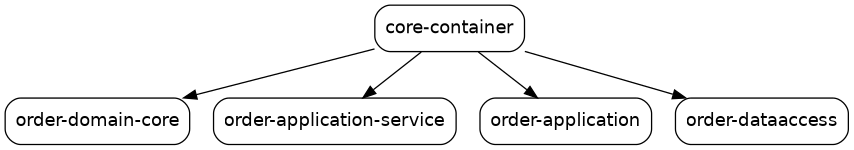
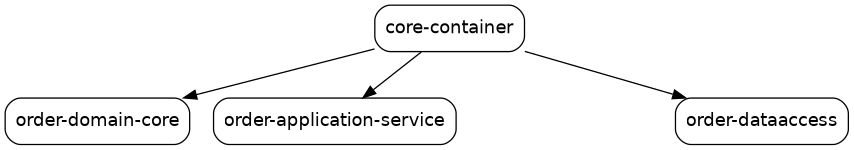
(566, 121) -> none
